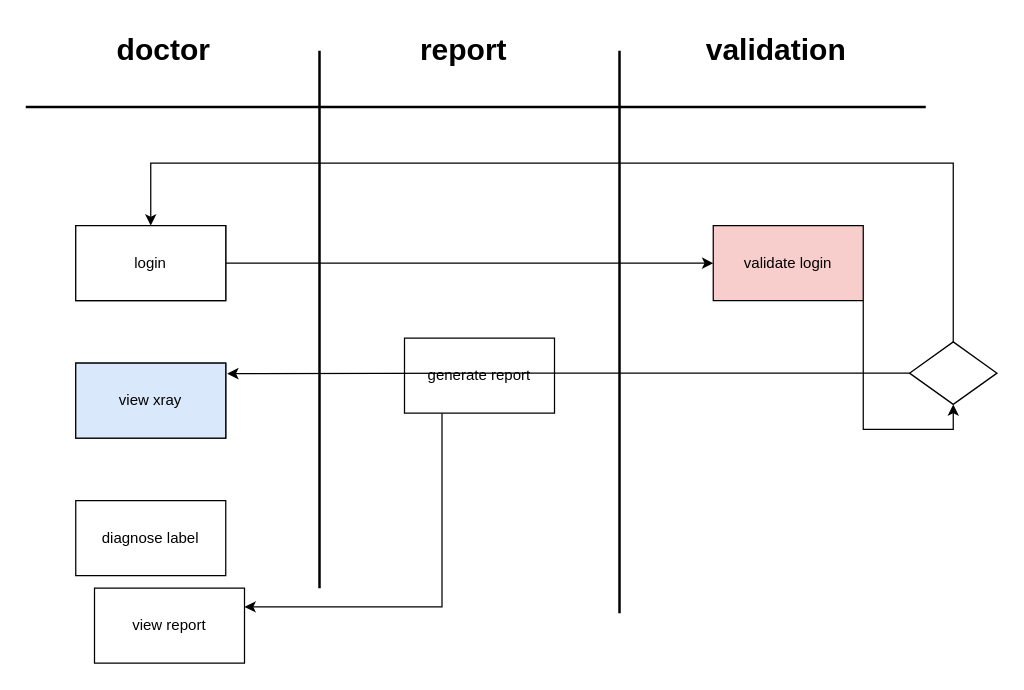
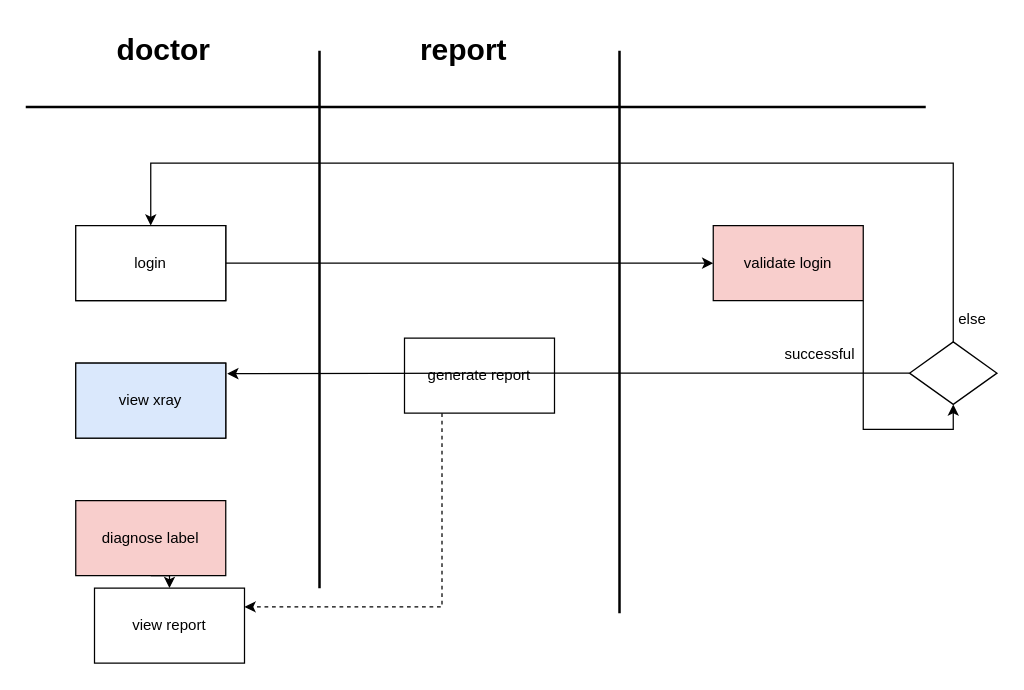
(776, 51) -> none
none -> (972, 319)
none -> (819, 354)
(151, 538) -> (151, 538)
none -> (167, 576)
(442, 606) -> (442, 606)
